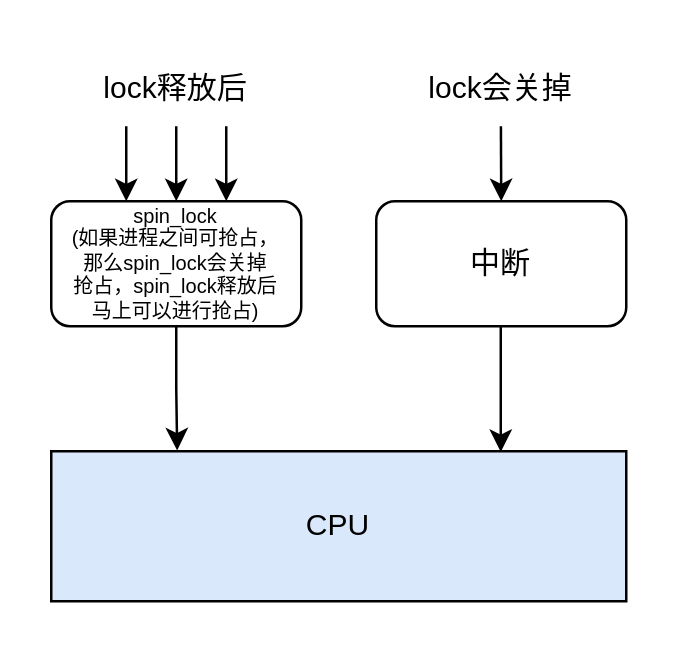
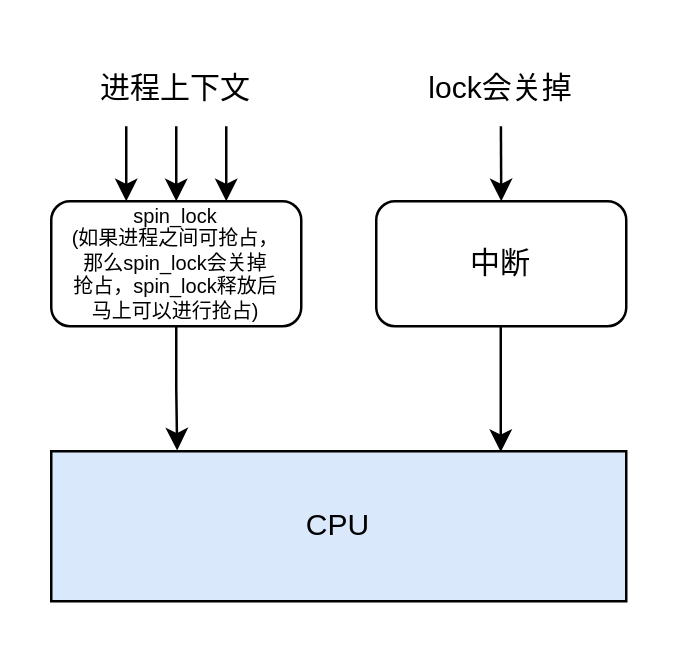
(176, 89) -> (176, 89)
